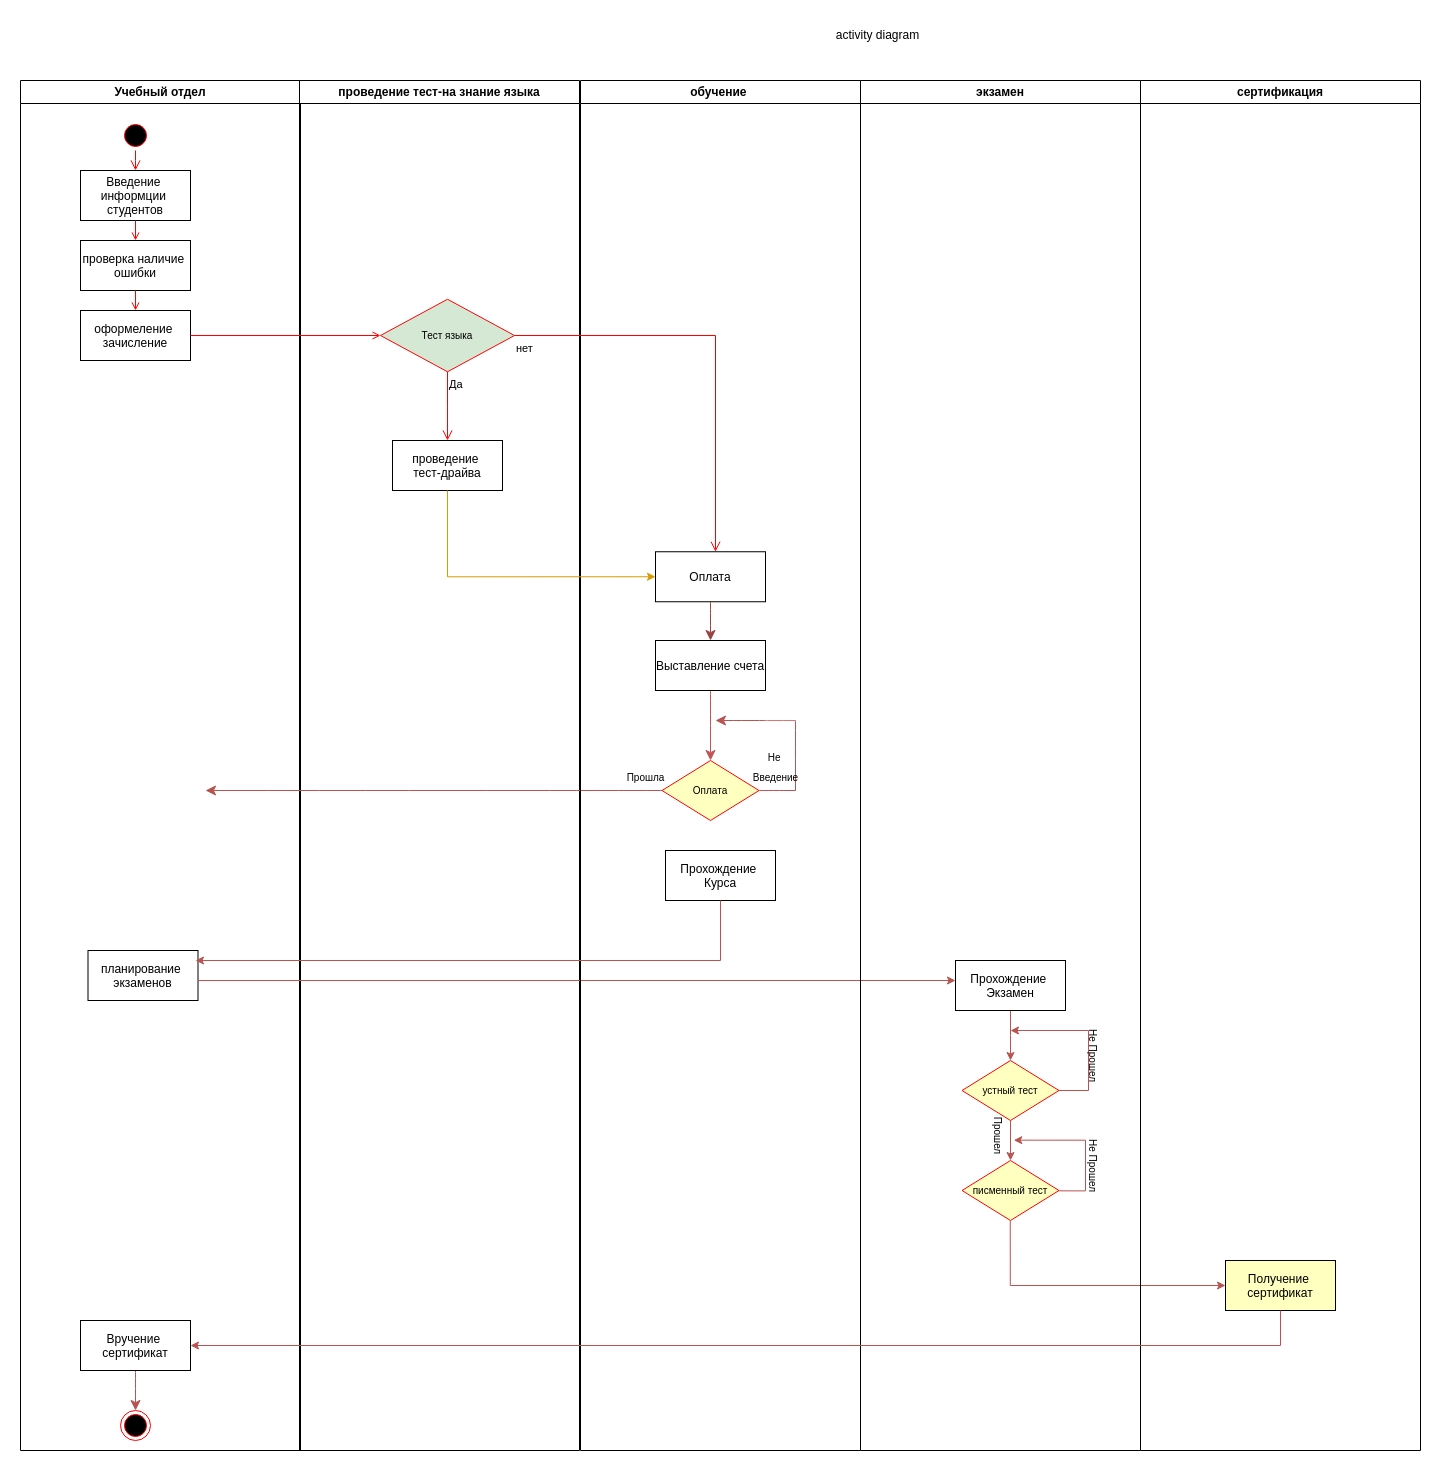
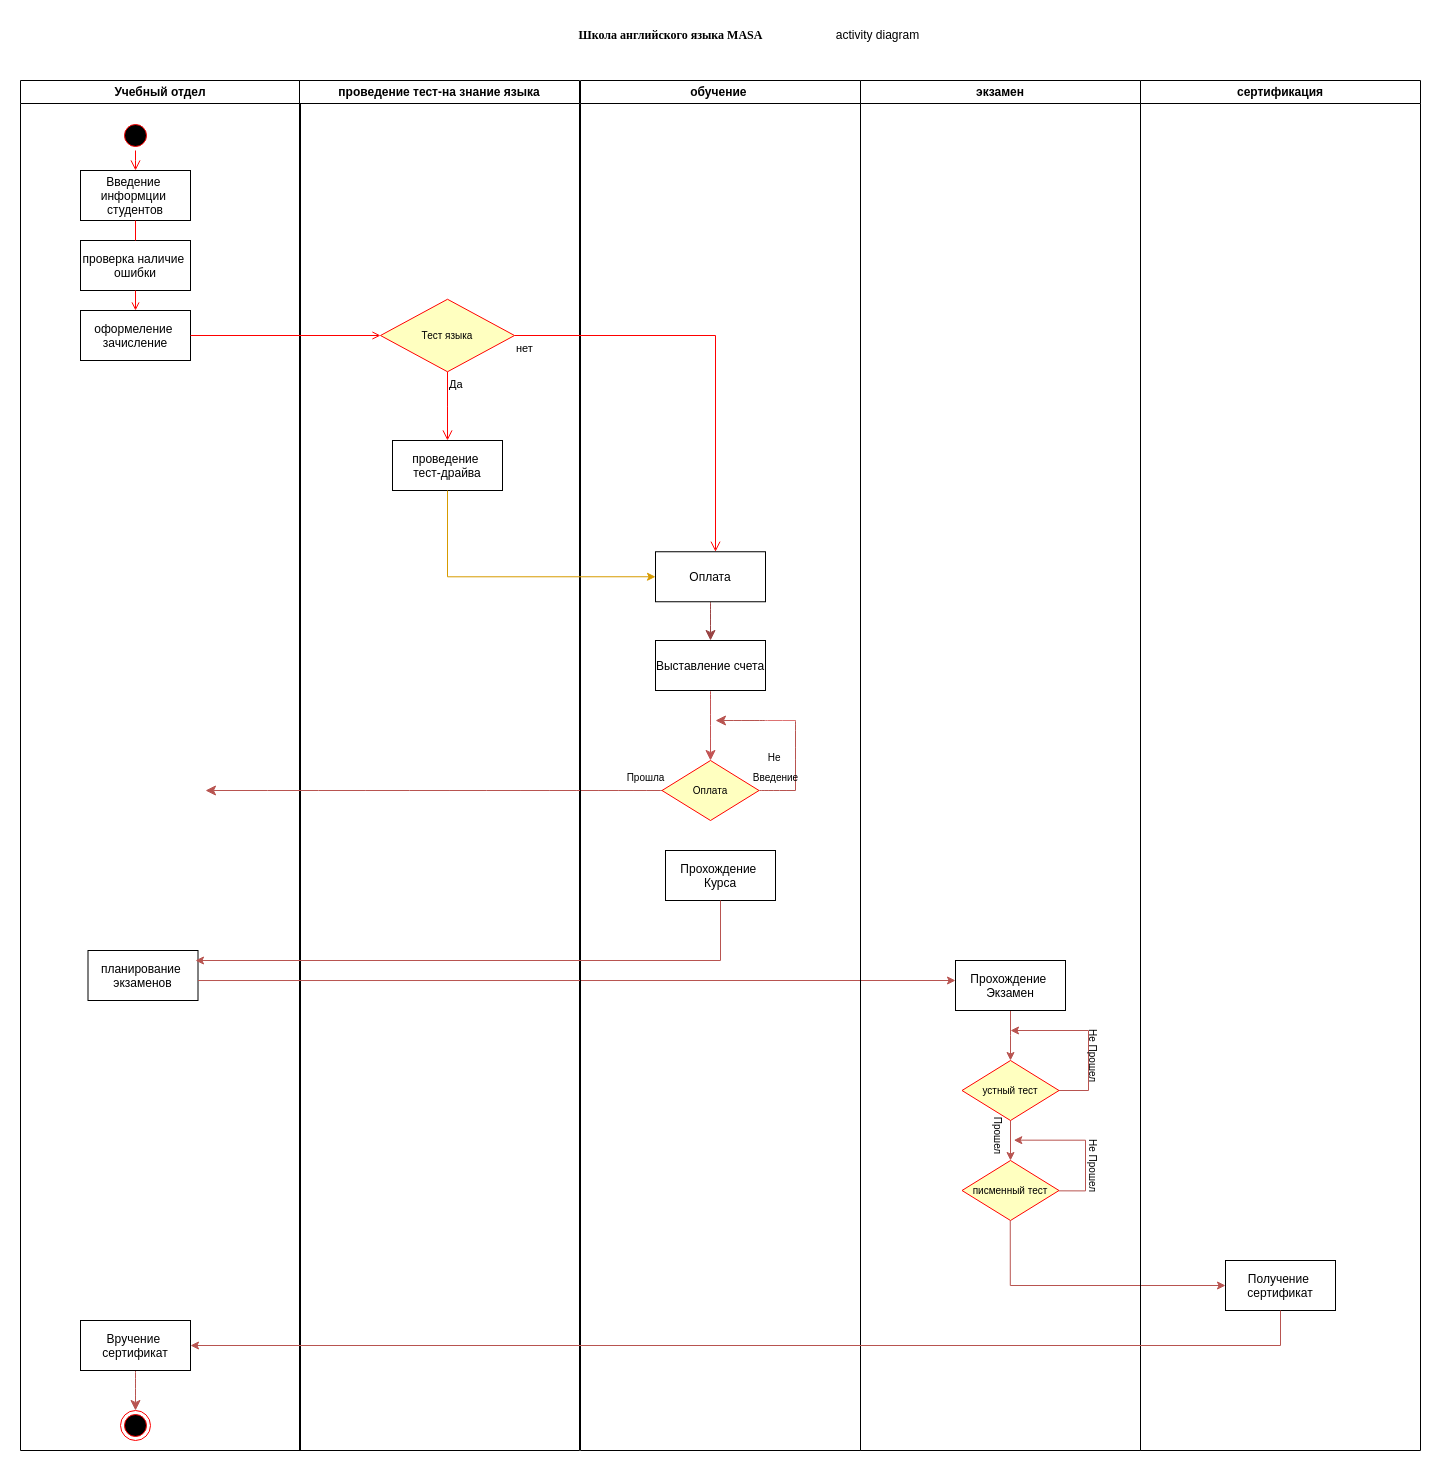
none -> (671, 36)
(136, 234) -> (136, 236)
(448, 336) -> (448, 336)
(1281, 1286) -> (1281, 1286)
